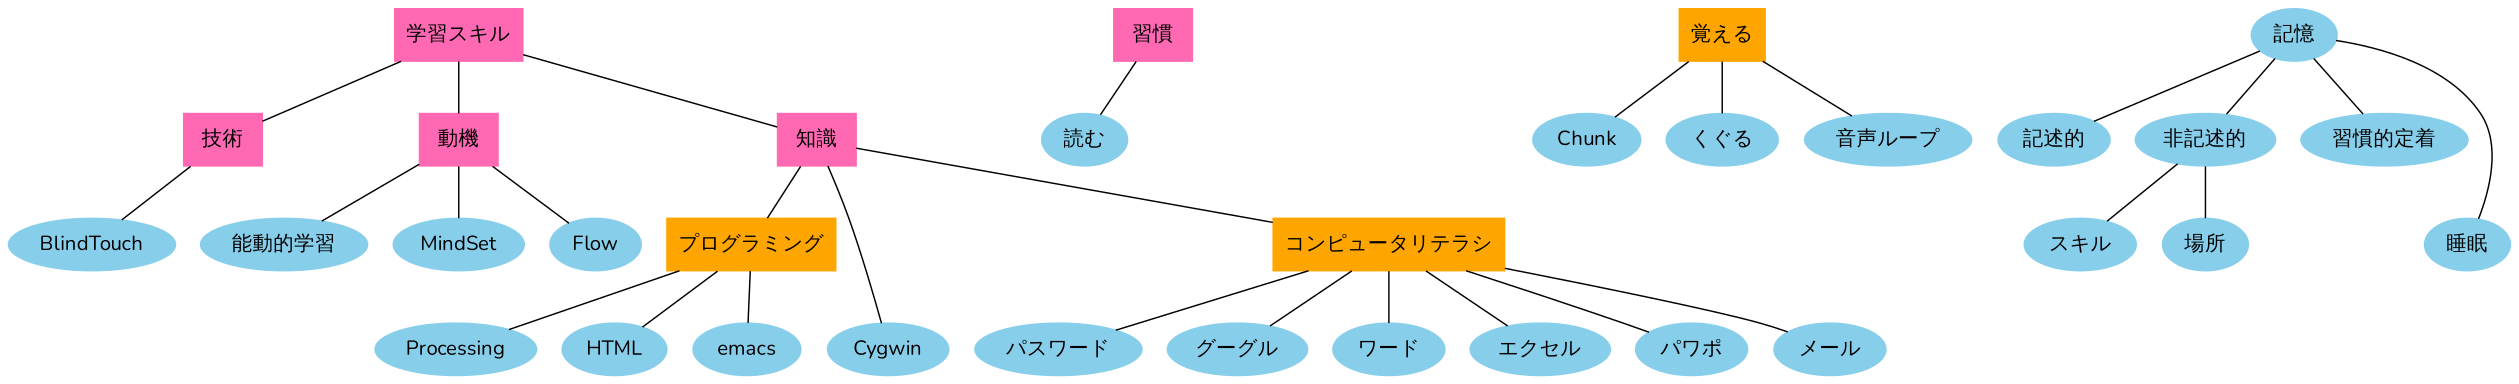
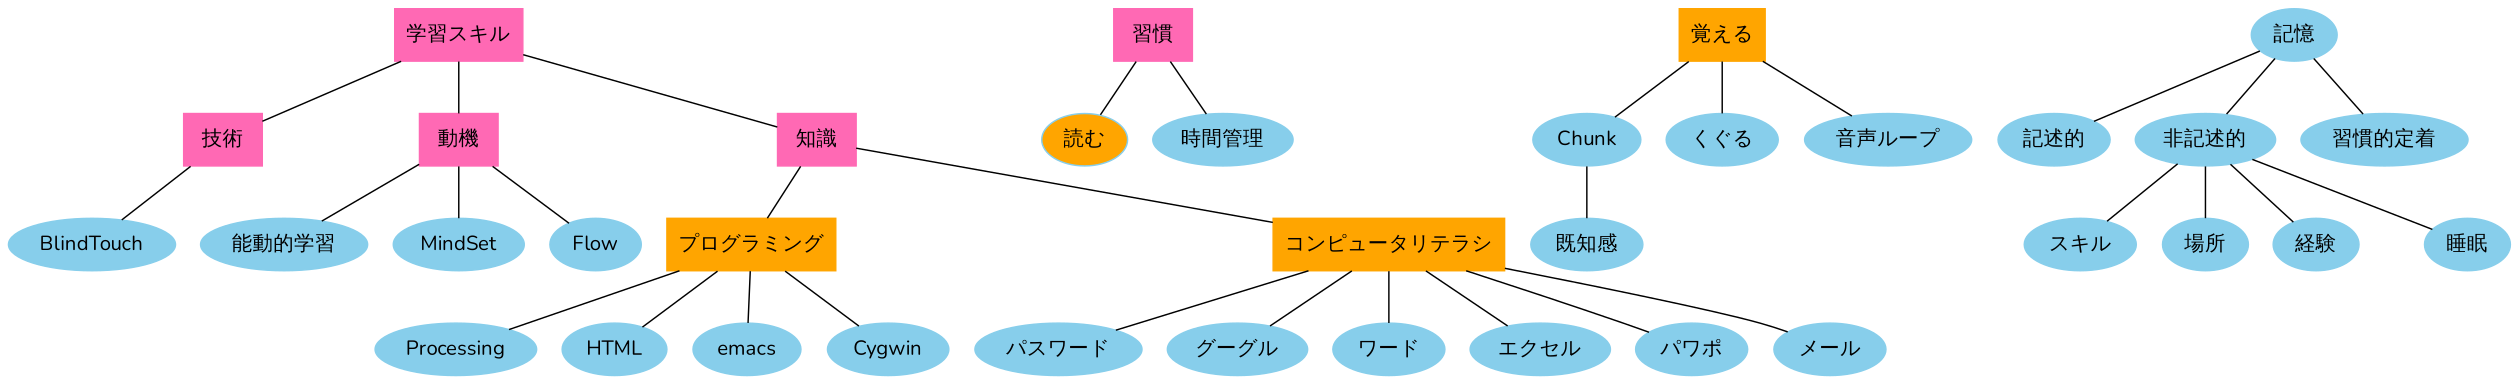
(2462, 92) -> (2342, 194)
(1085, 140) -> (1085, 140)
none -> (1223, 140)
(858, 244) -> (822, 299)
none -> (1587, 245)
none -> (2316, 245)
